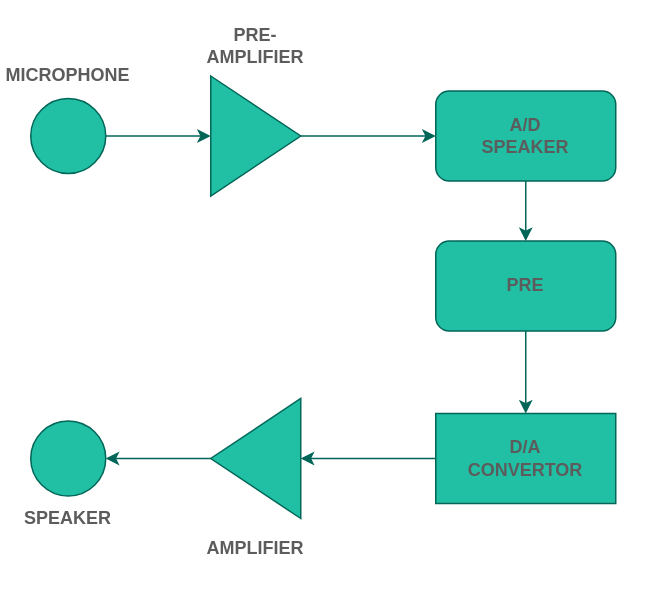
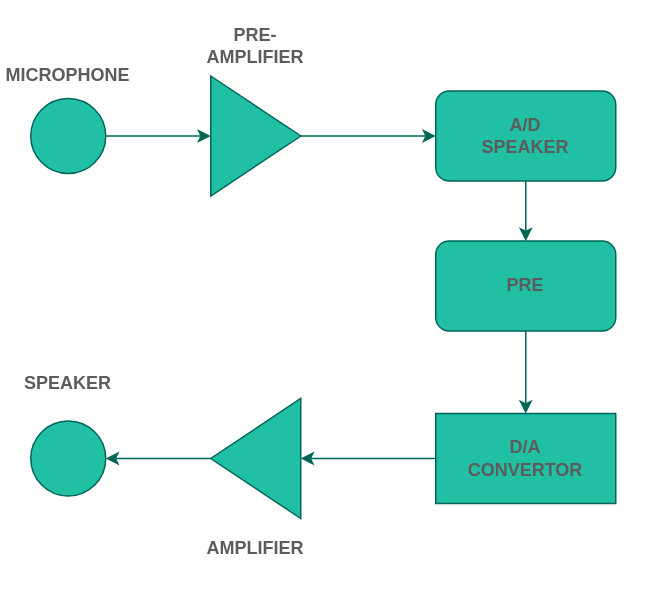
(68, 518) -> (68, 383)
